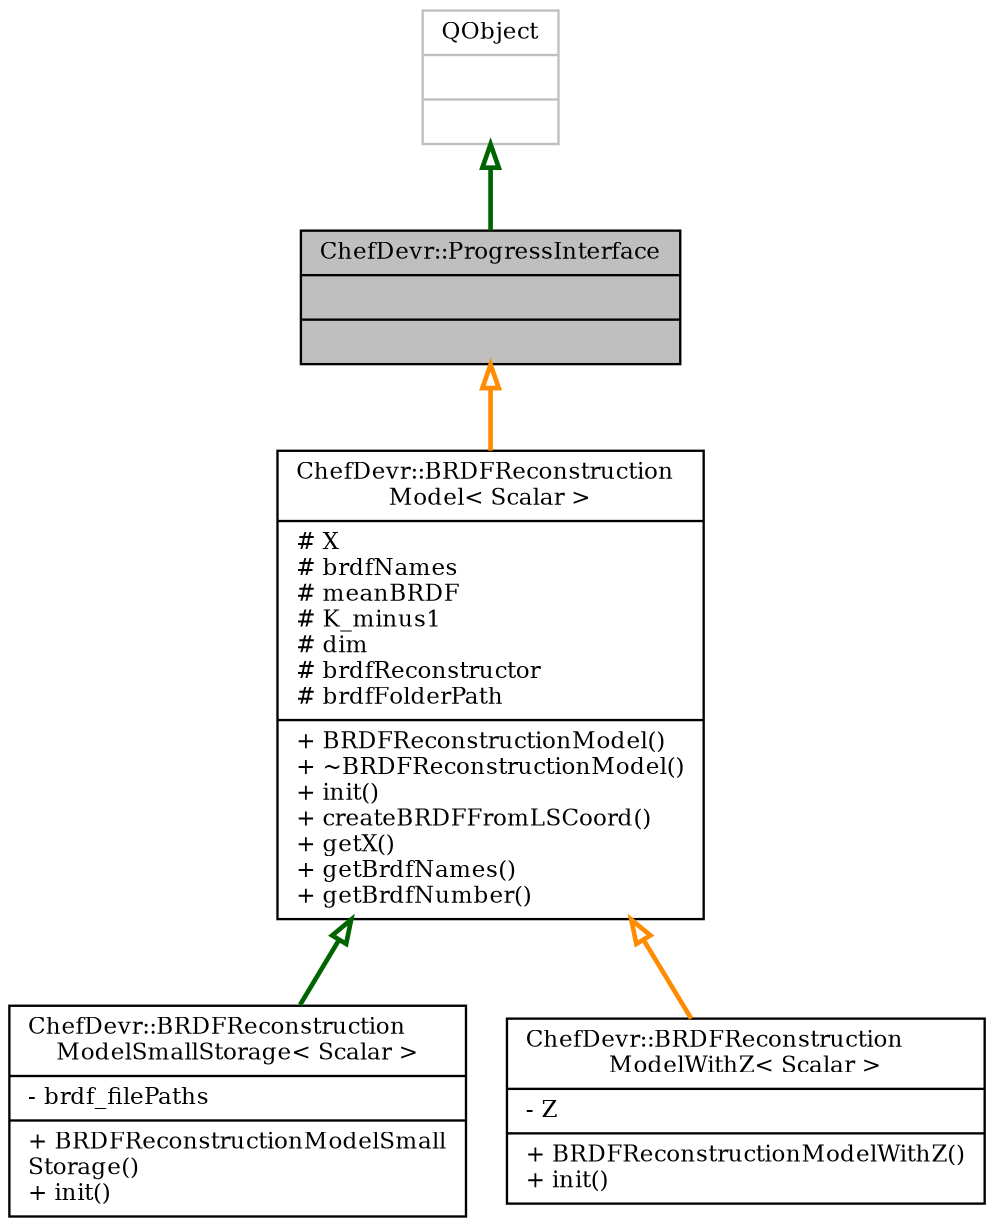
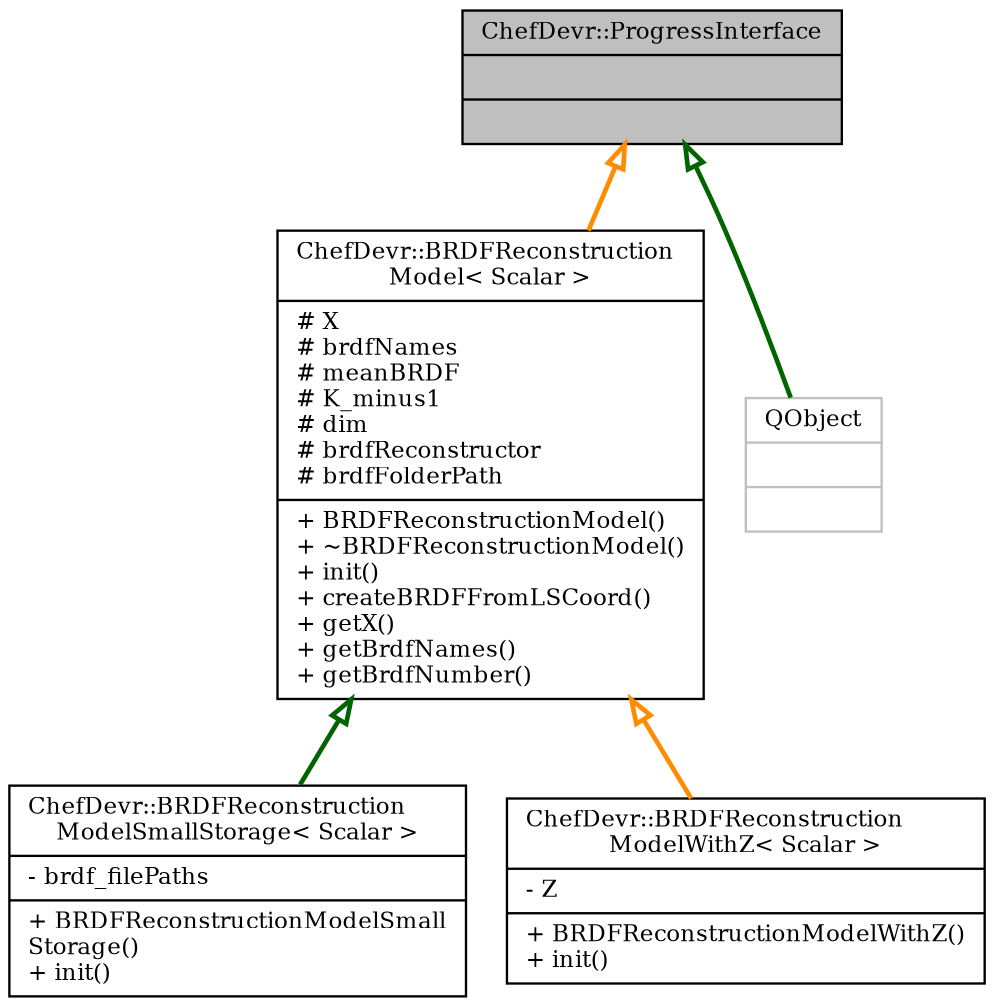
(491, 199) -> (746, 281)
